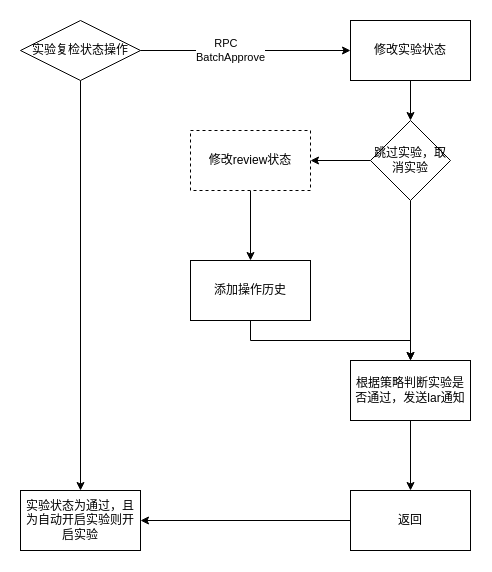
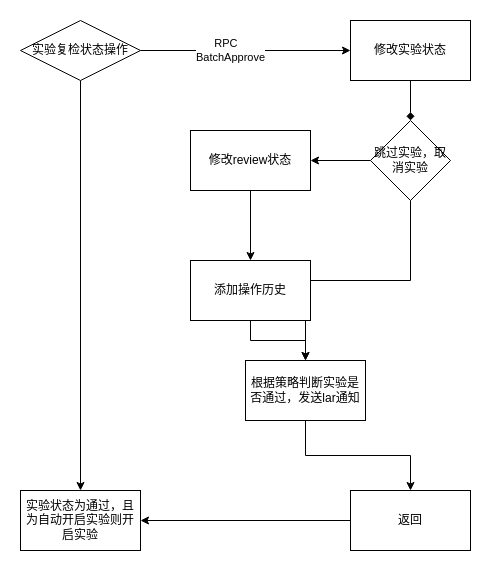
(411, 112) -> (411, 112)
(251, 161) -> (251, 161)
(411, 391) -> (306, 391)
